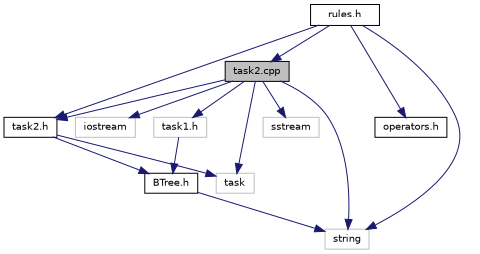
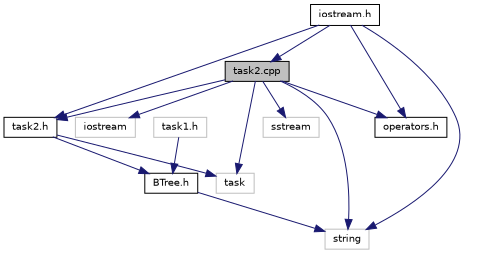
(345, 15) -> (345, 15)
(223, 96) -> (329, 98)
